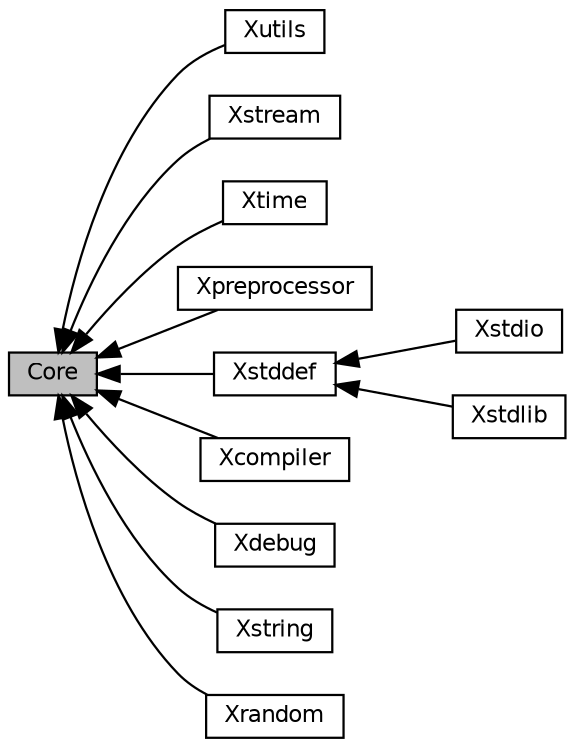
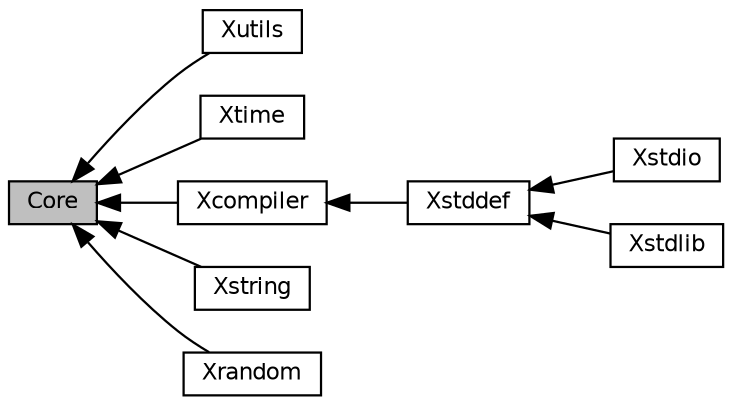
(275, 117) -> none
(275, 288) -> none
(167, 374) -> (379, 203)
(275, 545) -> none
